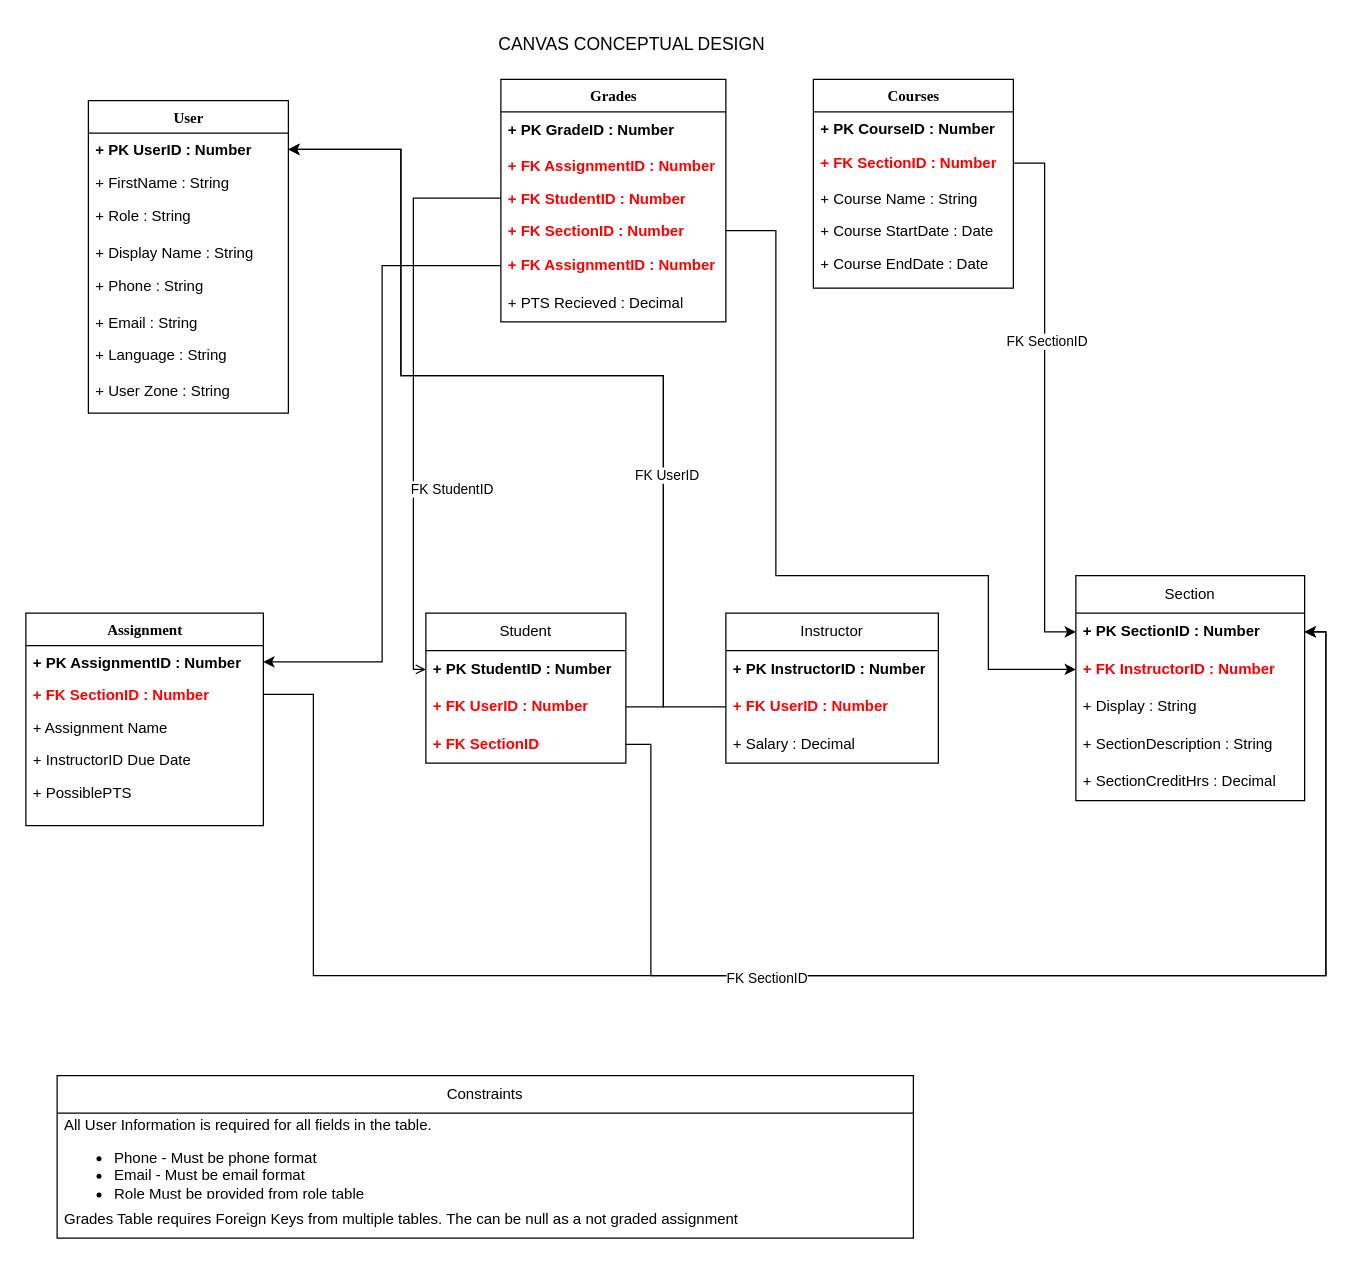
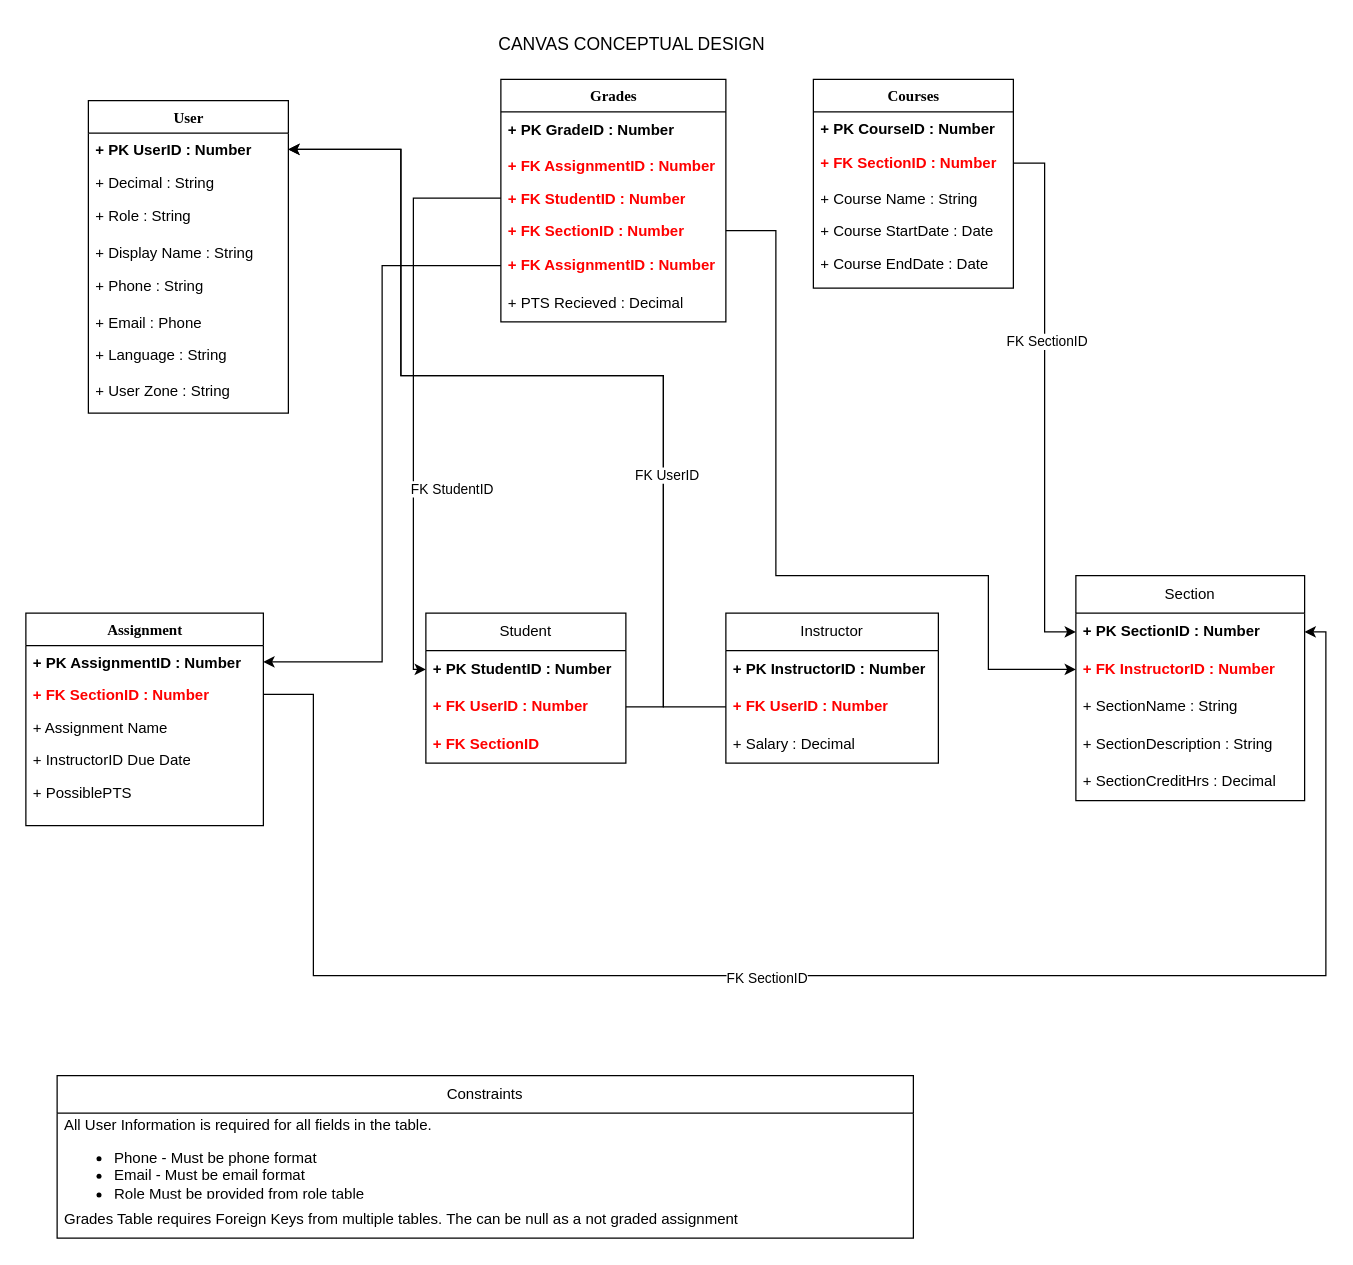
(168, 183) -> (158, 183)
(151, 323) -> (149, 323)
(414, 669) -> (413, 666)
(1145, 707) -> (1164, 707)
(651, 846) -> none
